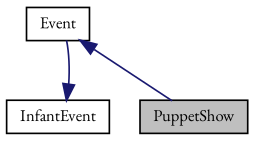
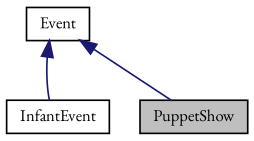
(69, 62) -> (47, 79)
